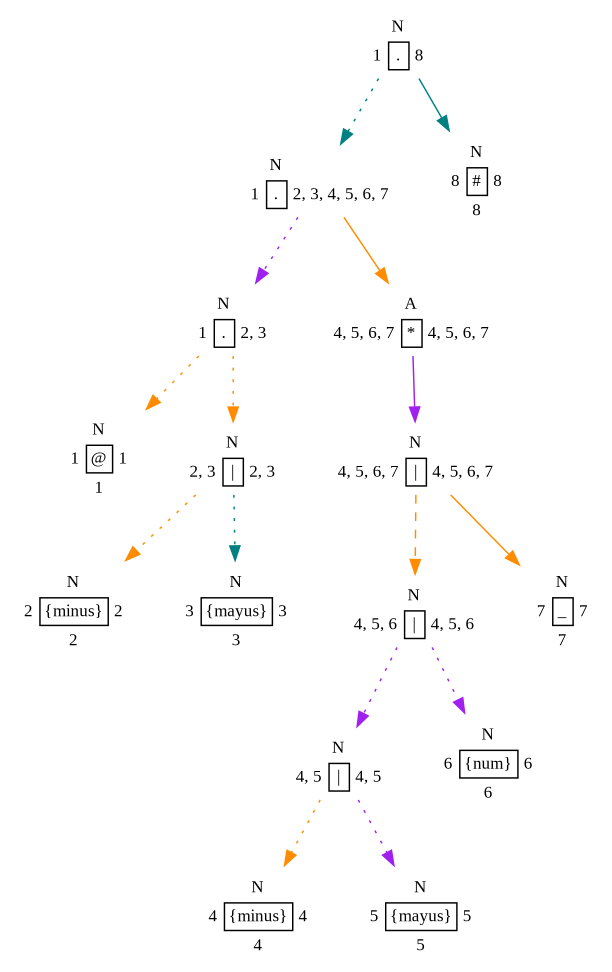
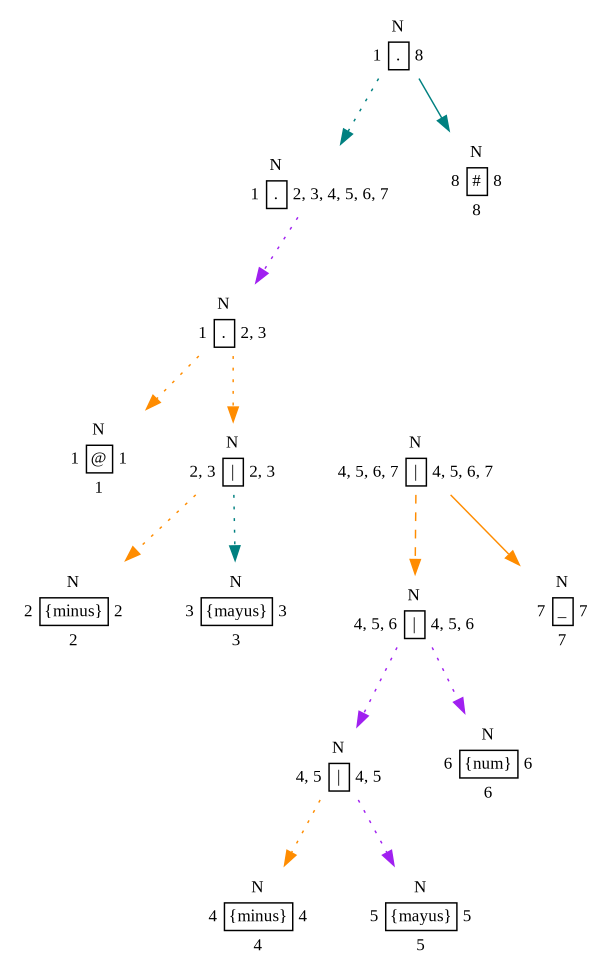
(412, 320) -> none
